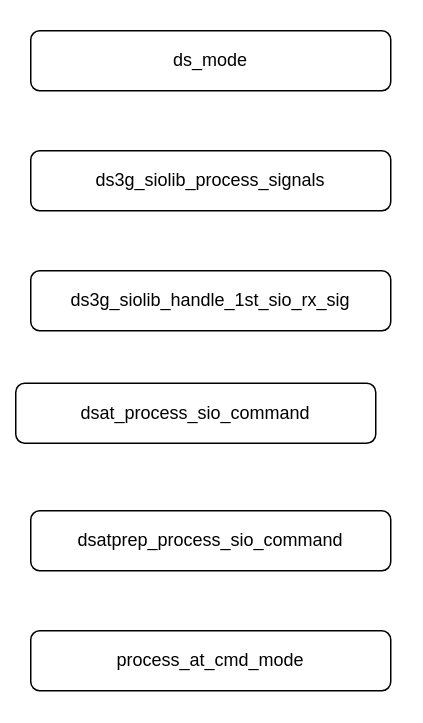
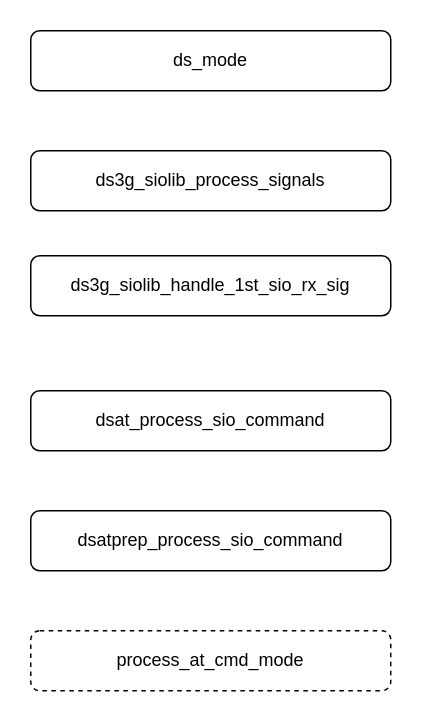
(211, 301) -> (211, 286)
(196, 413) -> (211, 421)
(211, 661) -> (211, 661)
